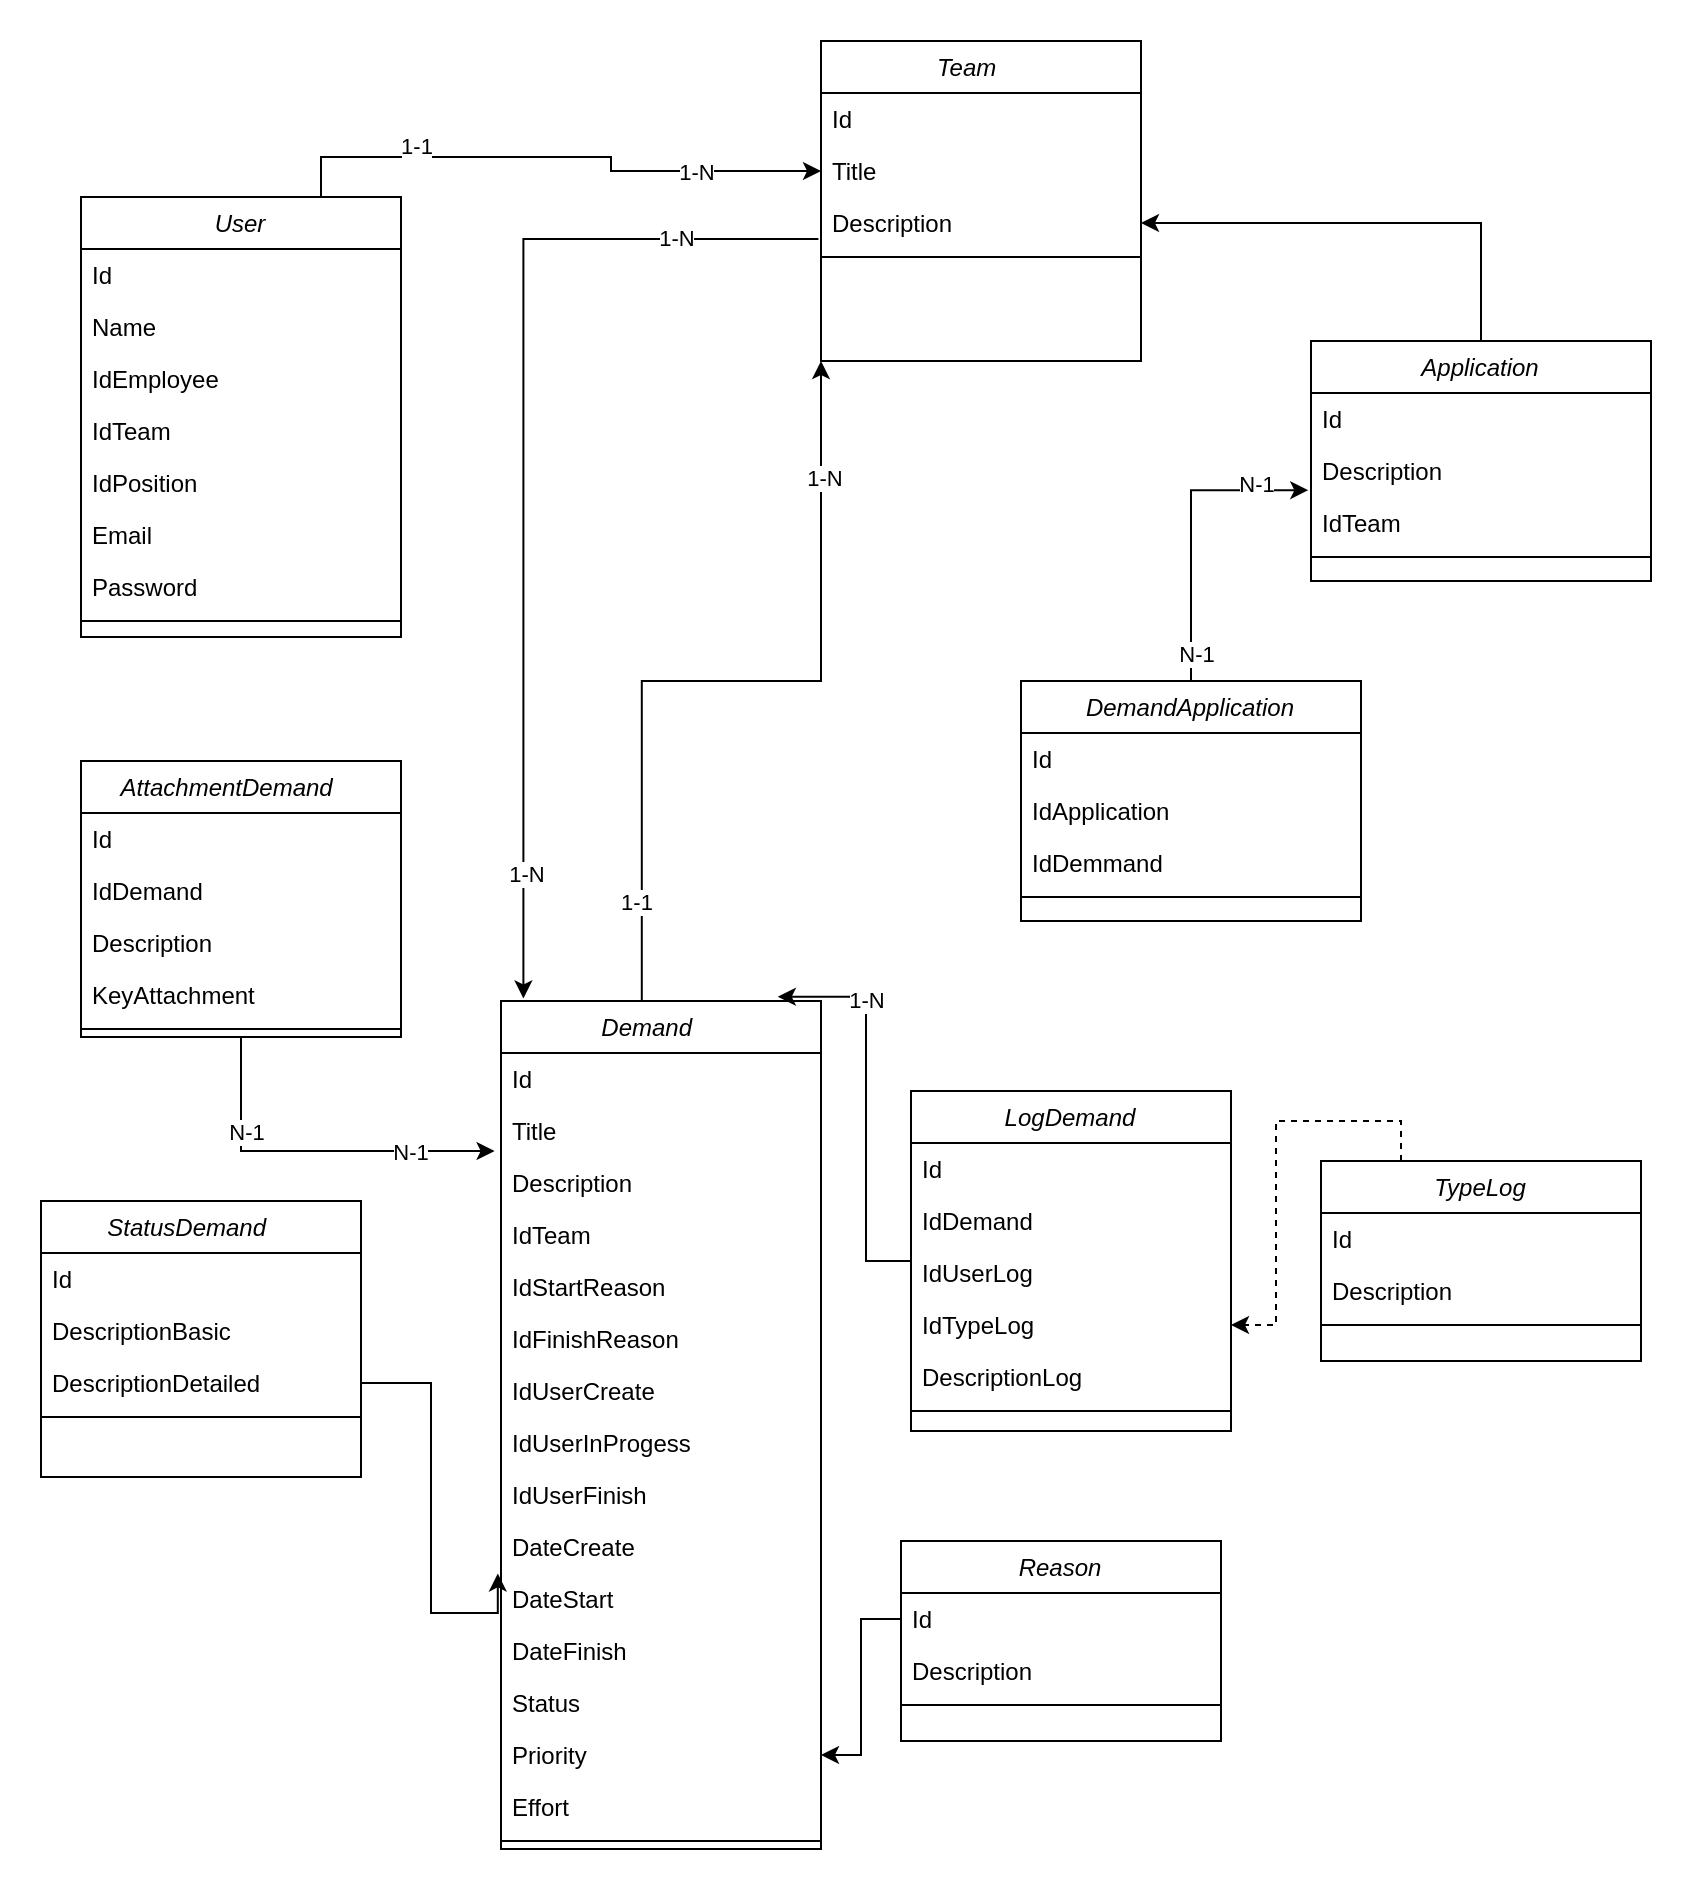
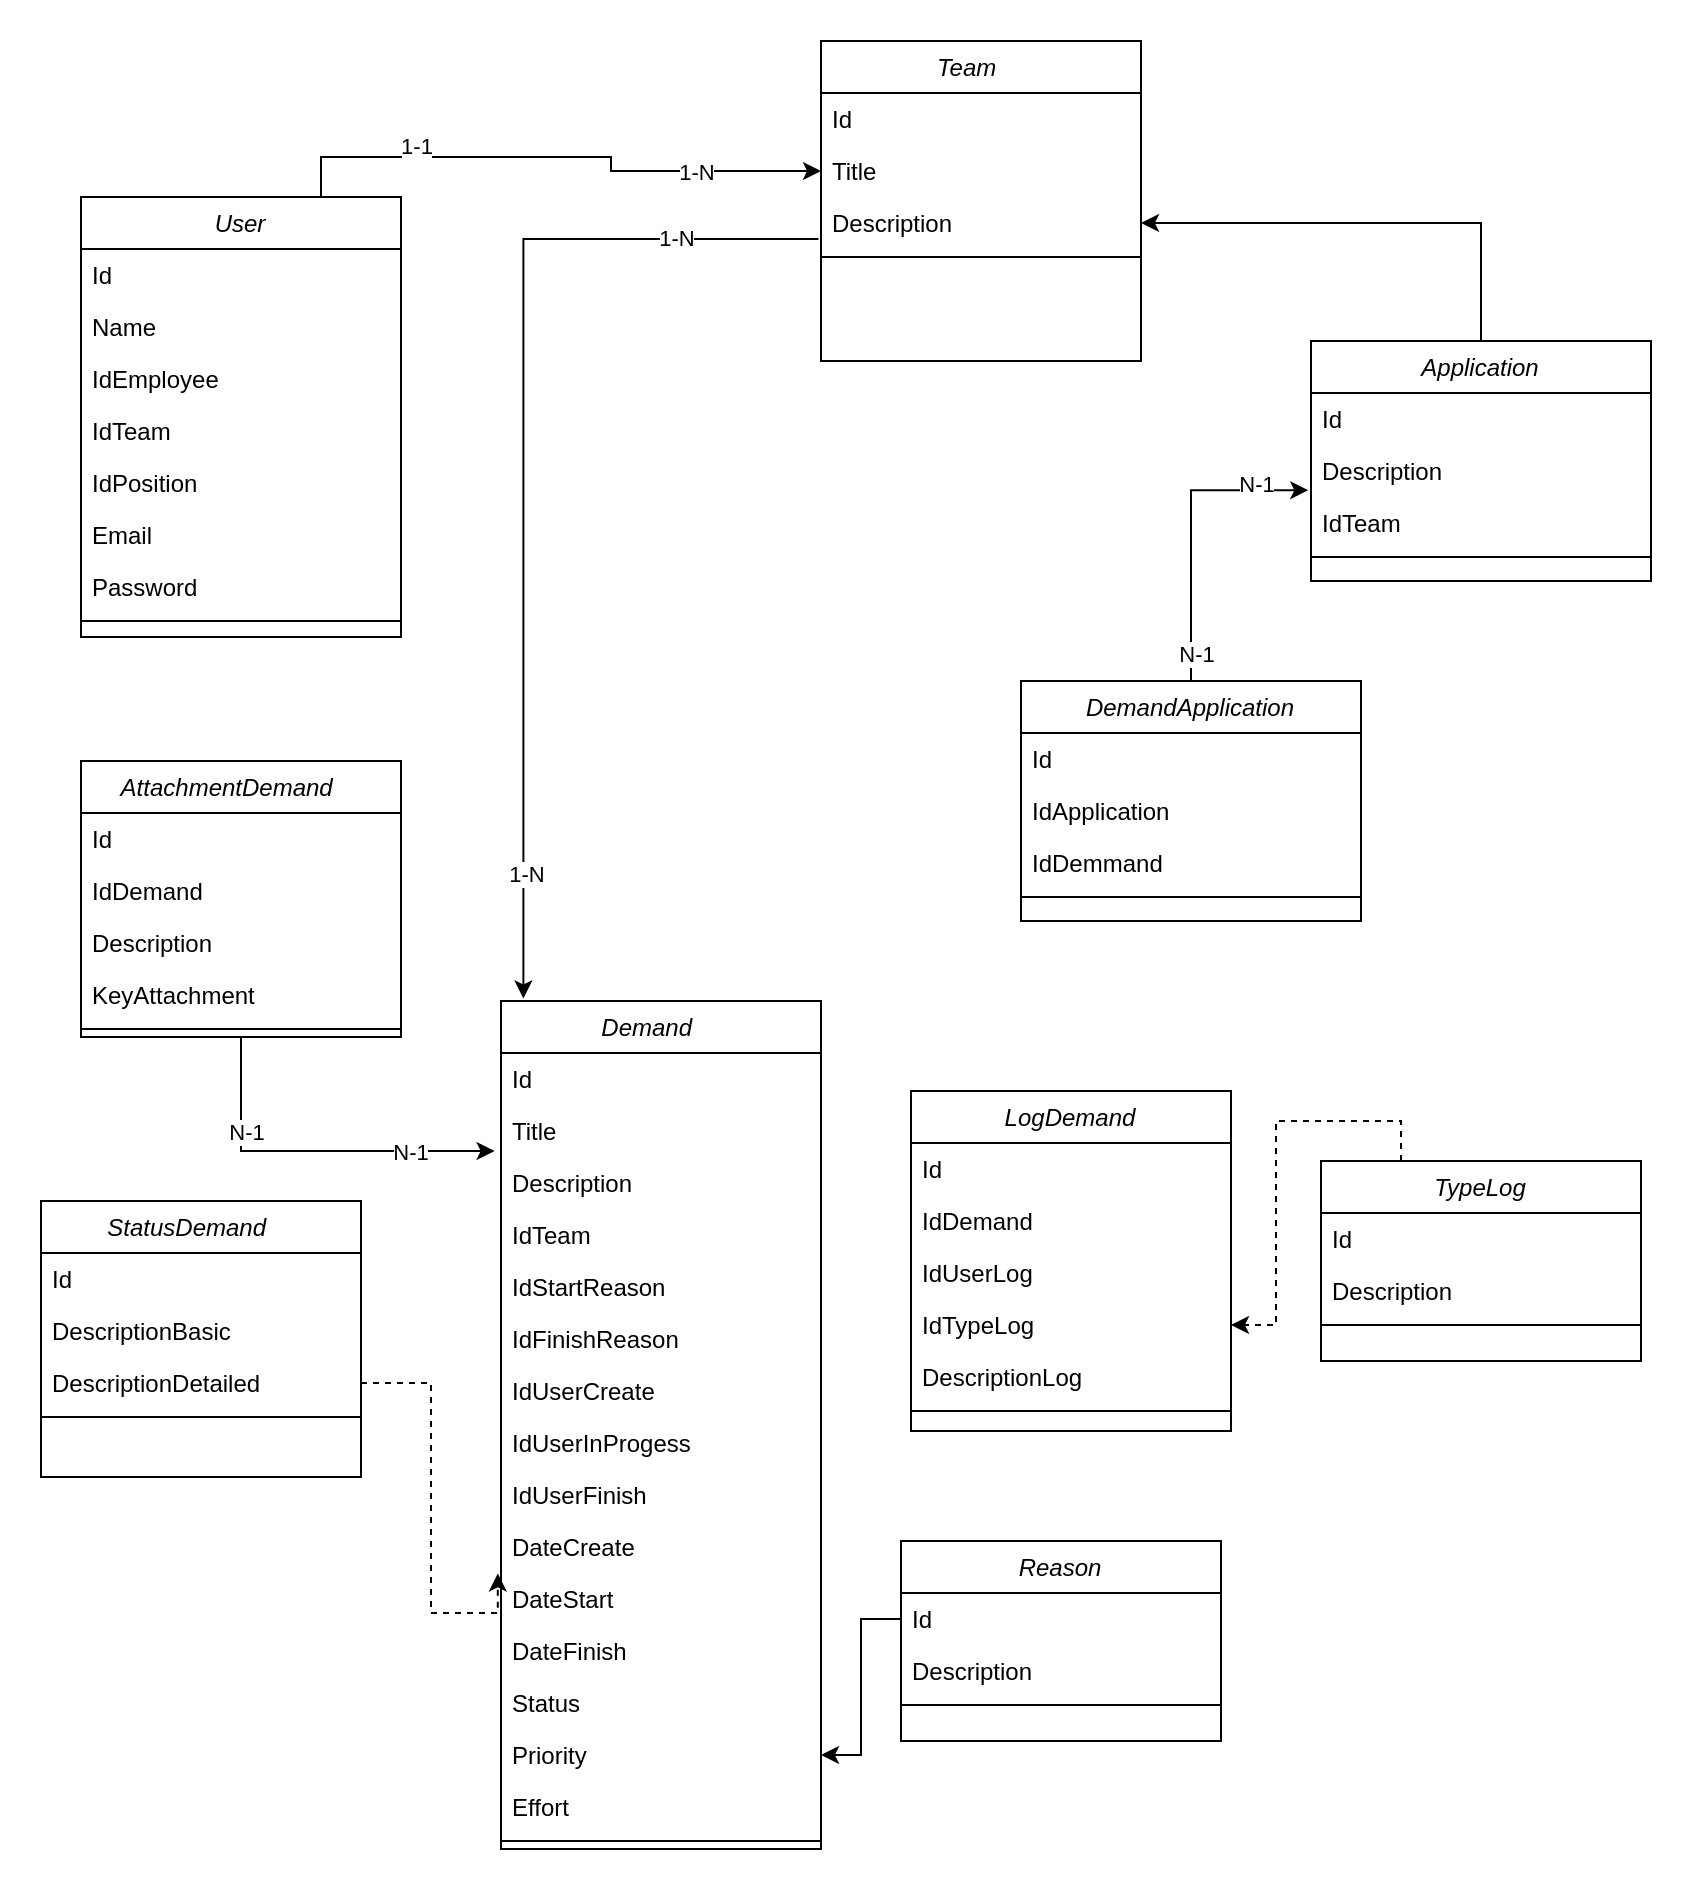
(667, 681) -> none
(866, 1158) -> none
(431, 1511) -> (431, 1511)
